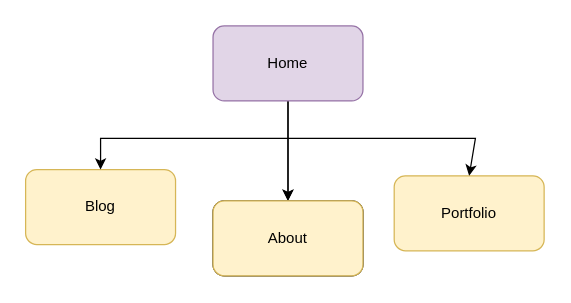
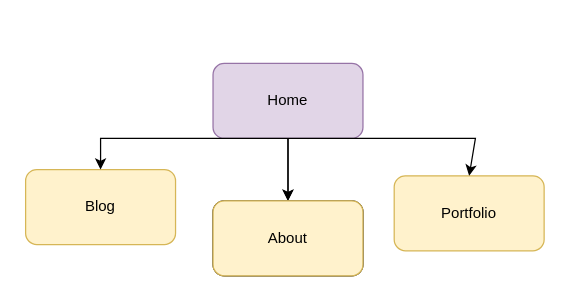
(288, 63) -> (288, 101)
